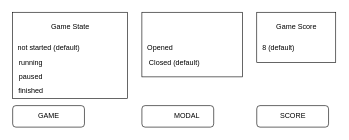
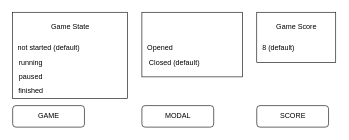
(187, 117) -> (178, 117)
